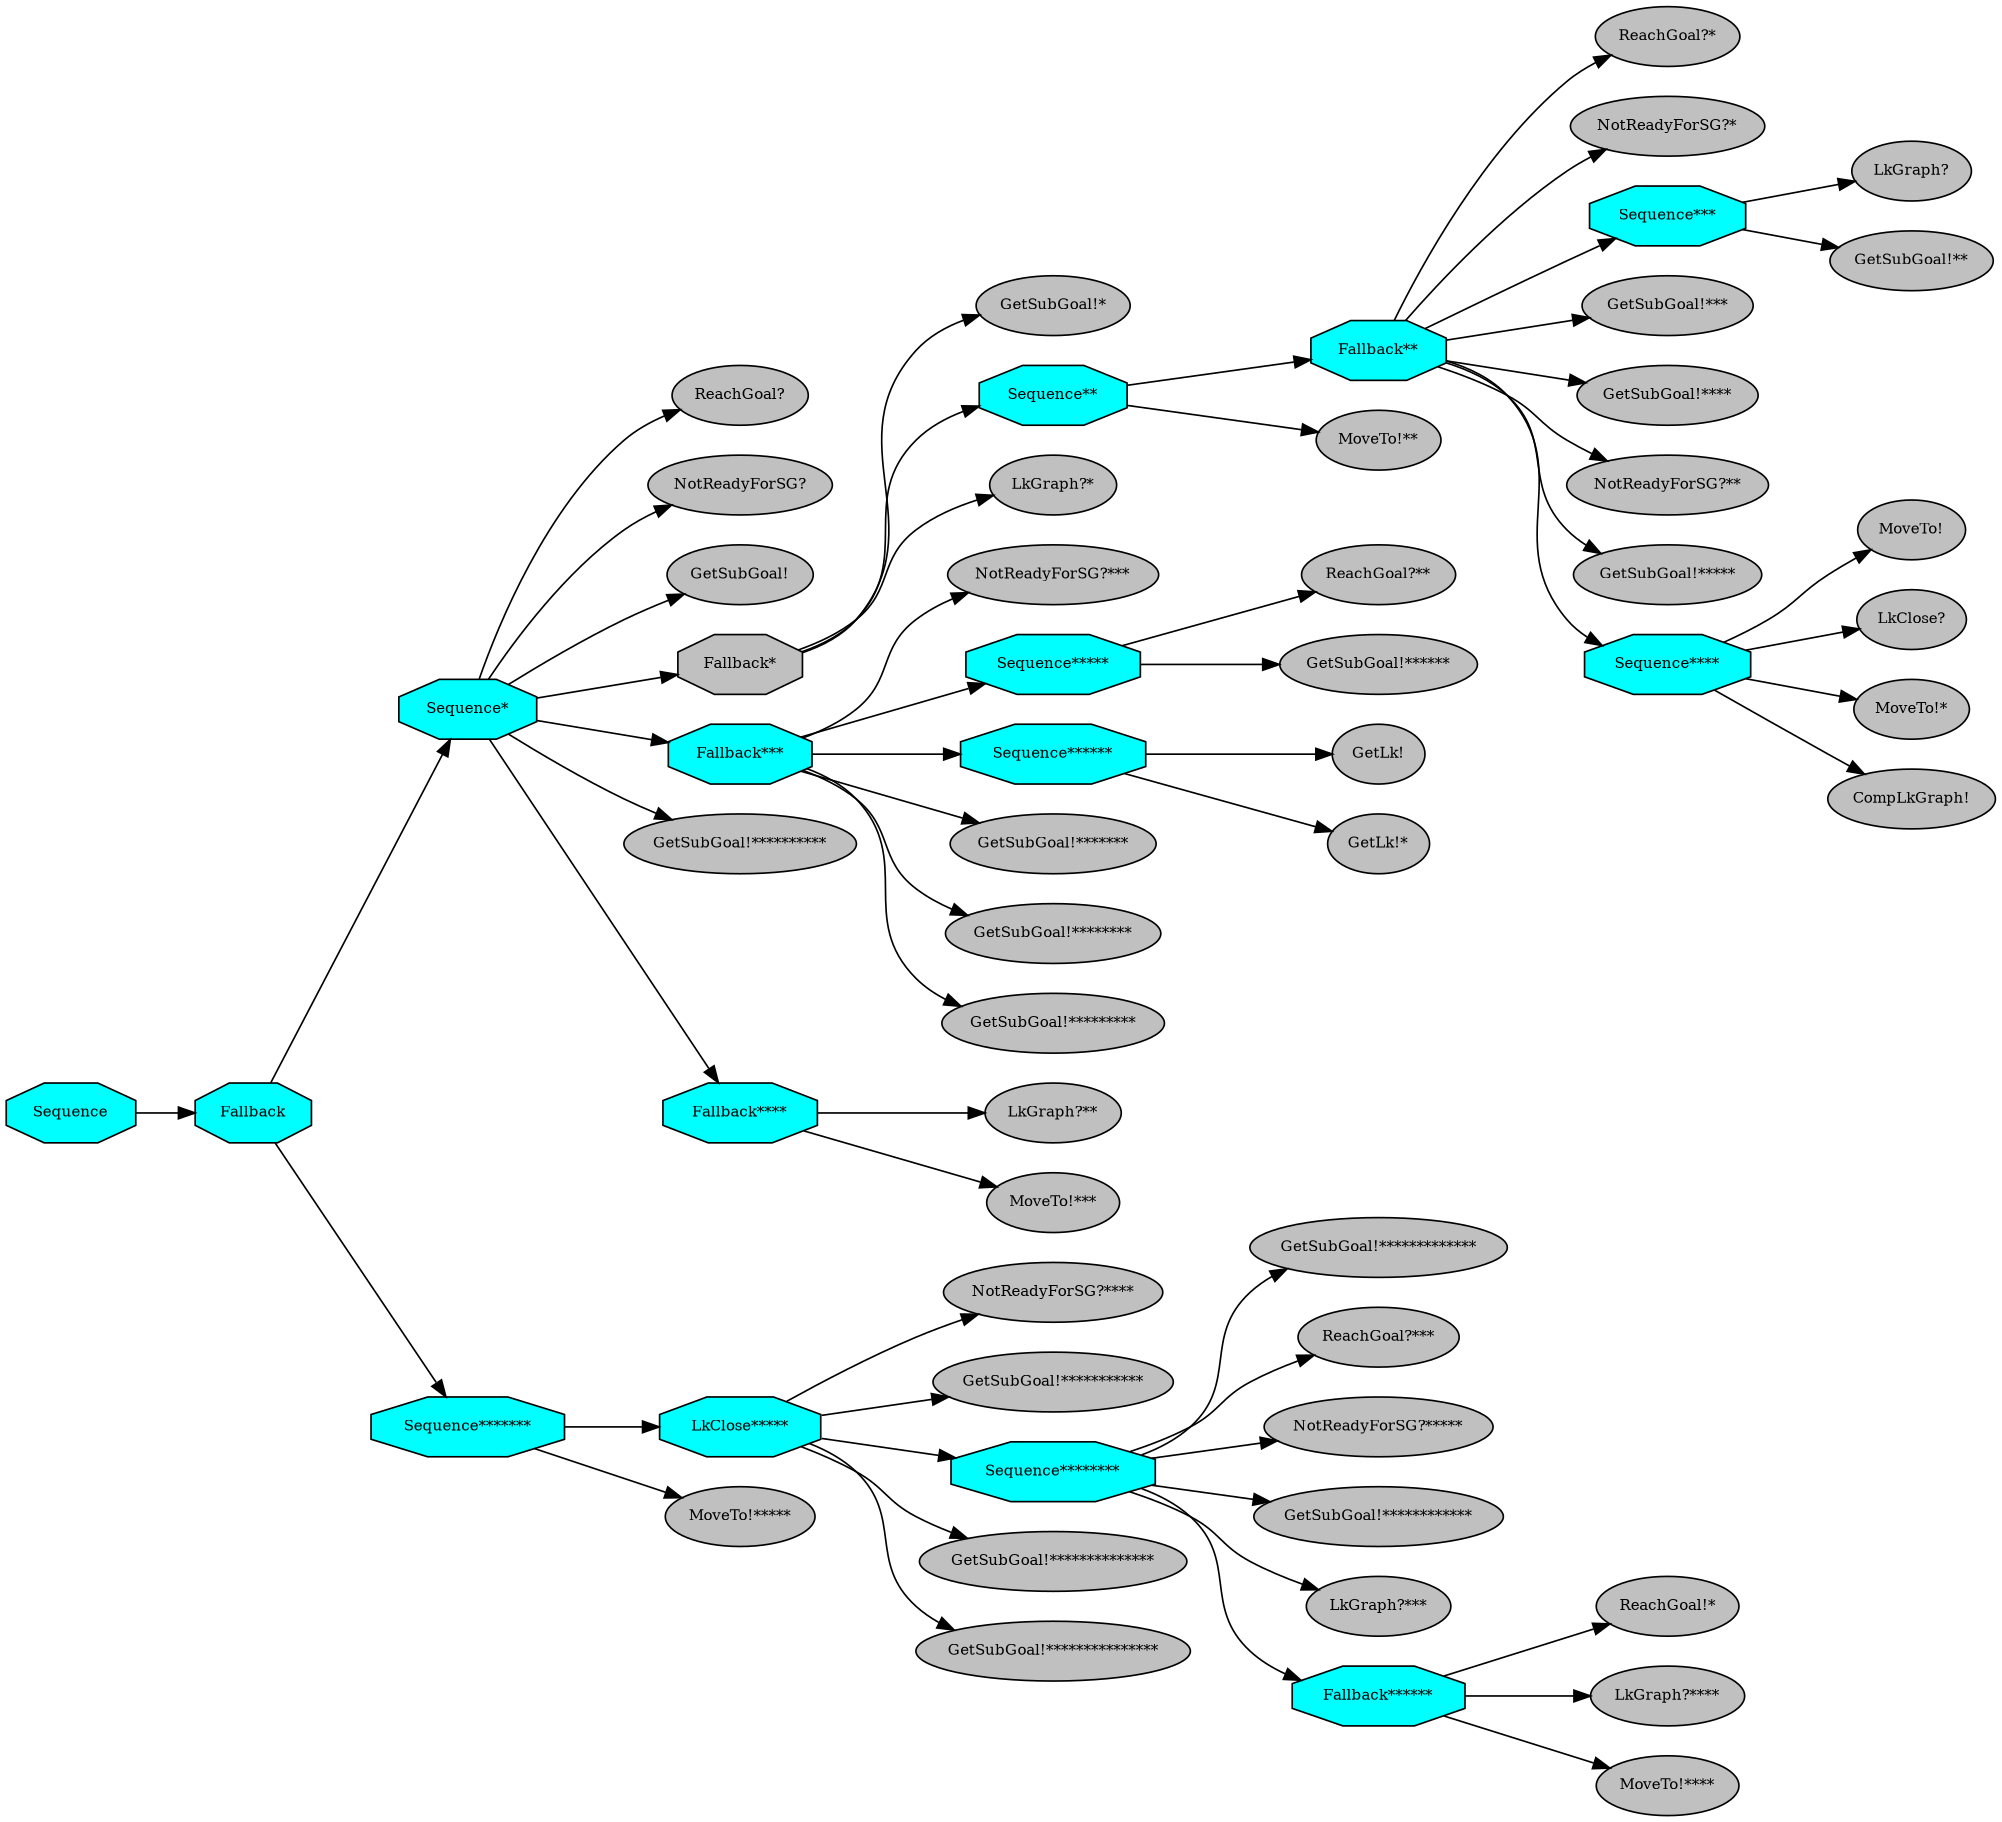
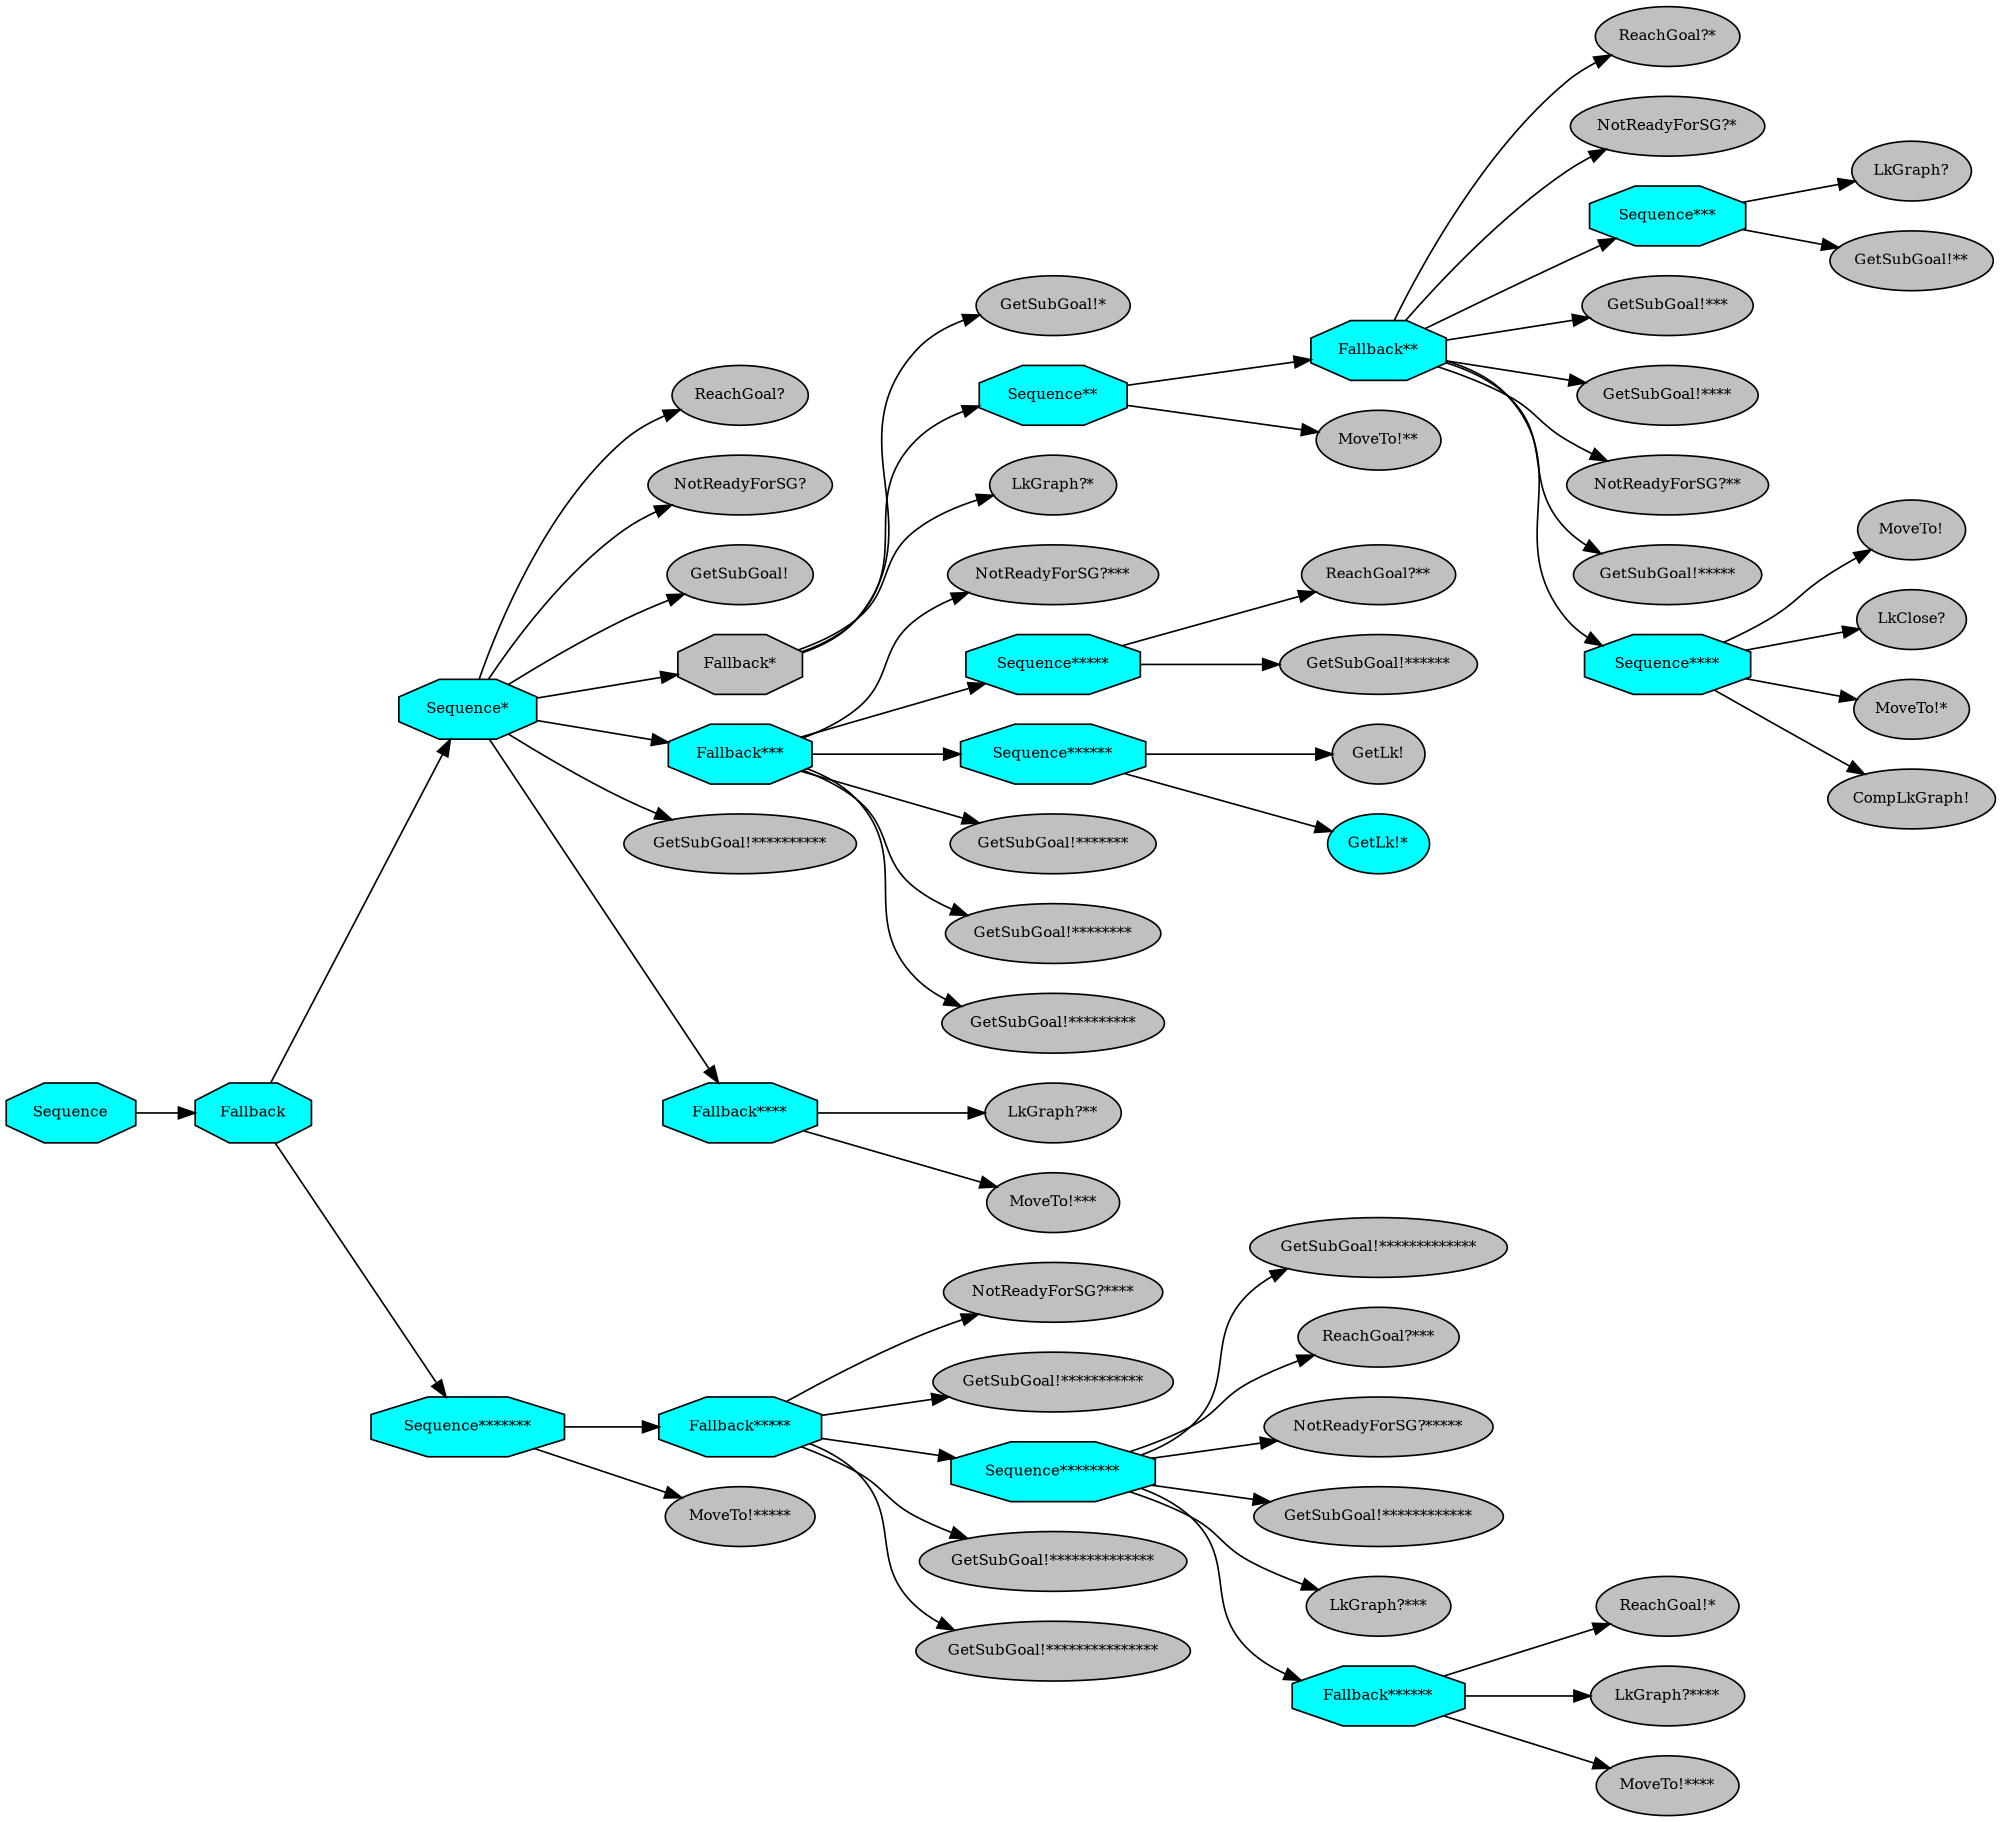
(1379, 844) -> (1379, 844)
(740, 1427) -> (740, 1427)
